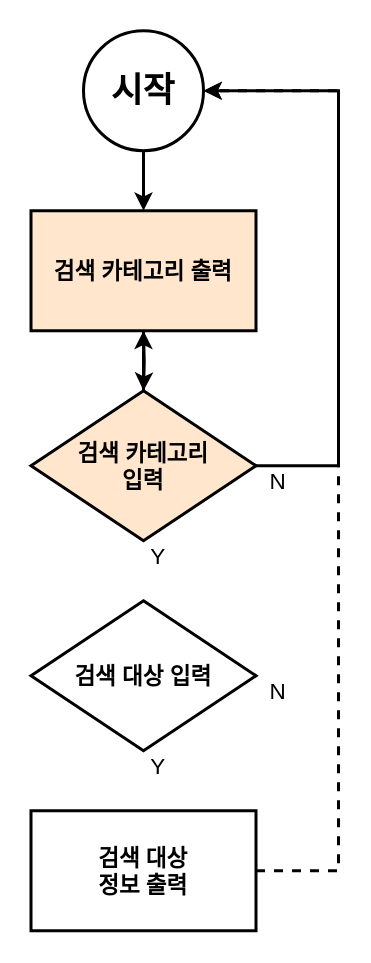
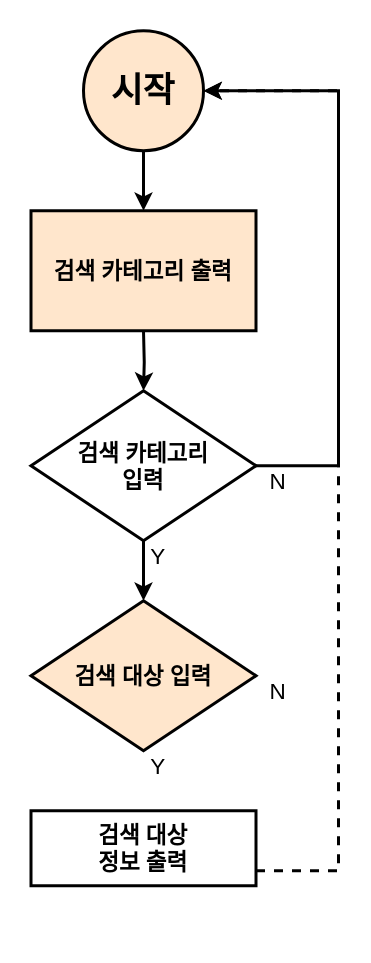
(143, 91) -> (143, 91)
(143, 389) -> (143, 564)
(143, 466) -> (143, 466)
(143, 676) -> (143, 676)
(143, 871) -> (143, 848)
